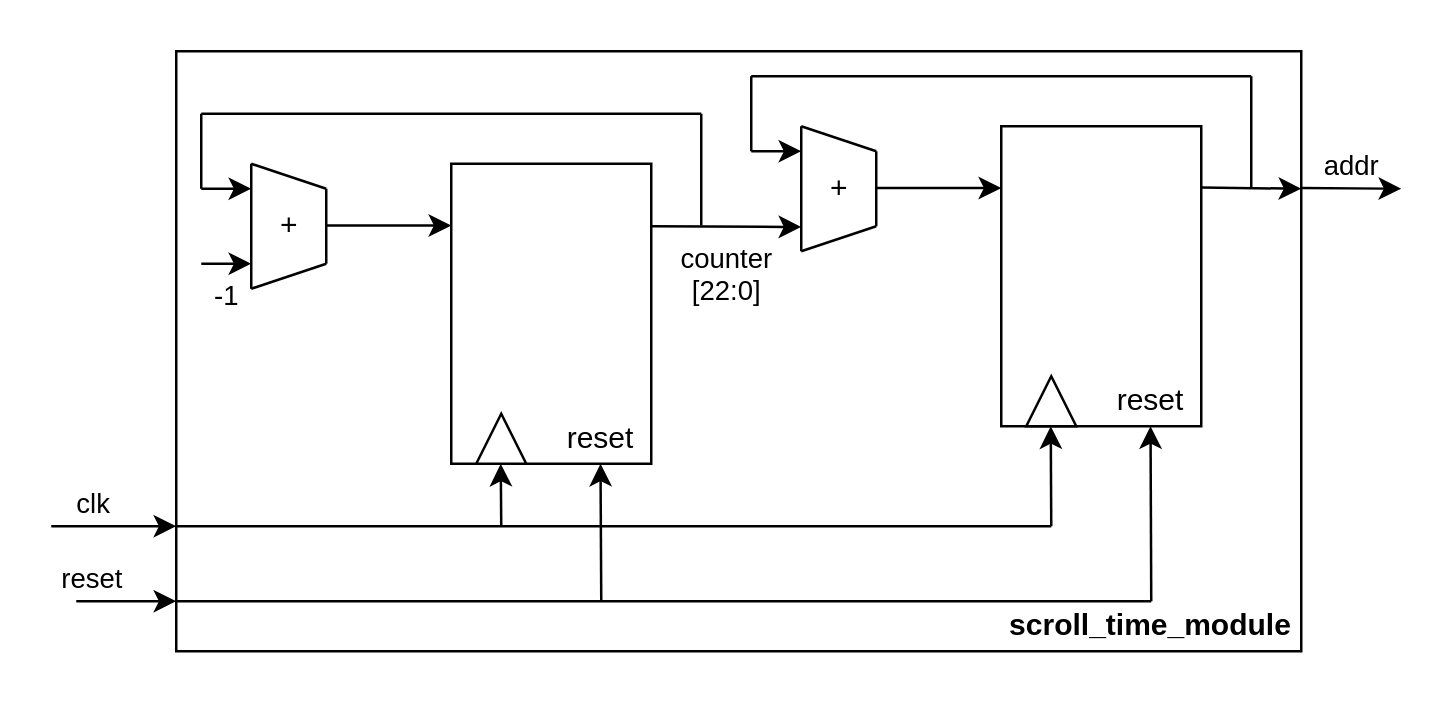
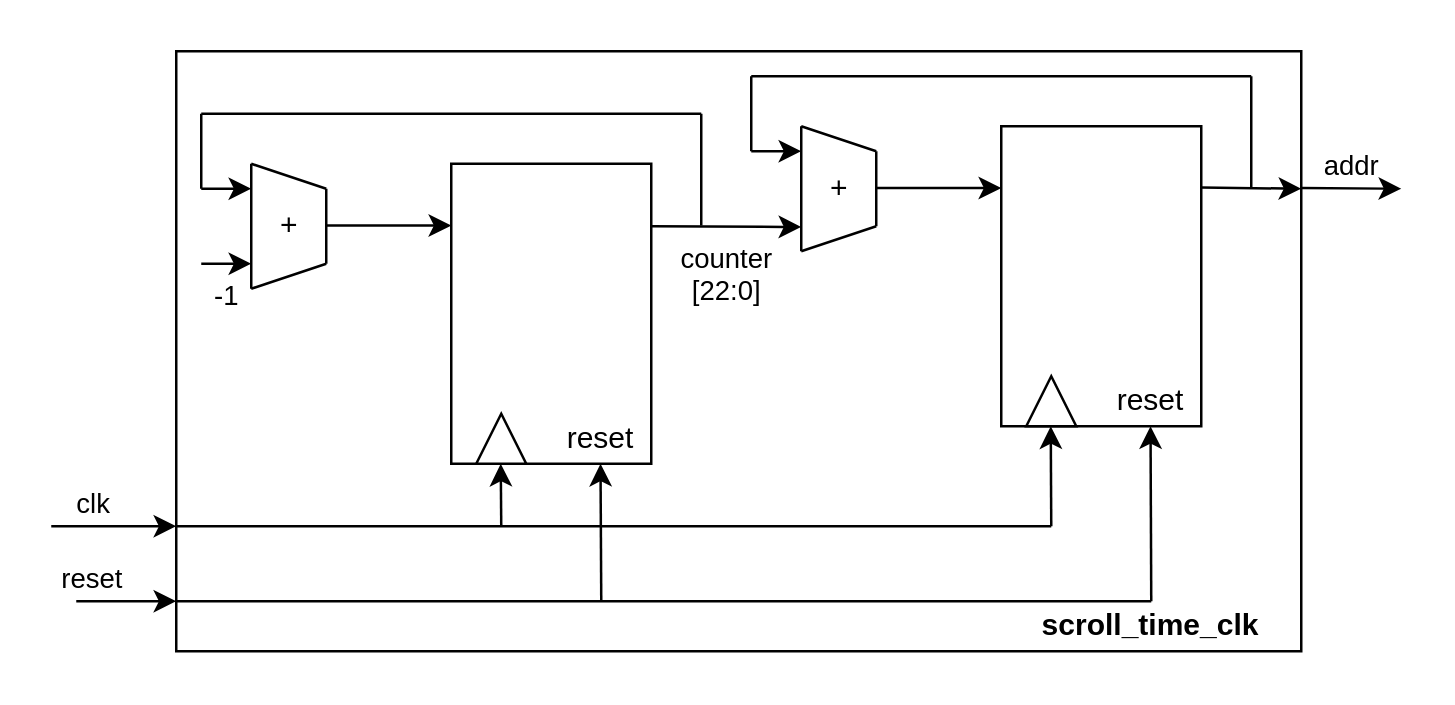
(1151, 626) -> (1151, 626)
